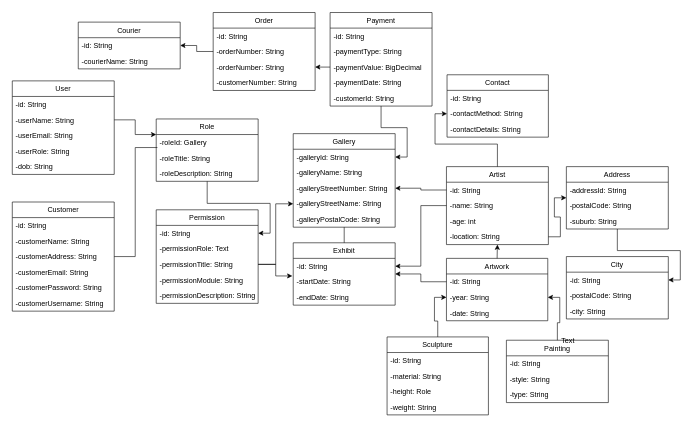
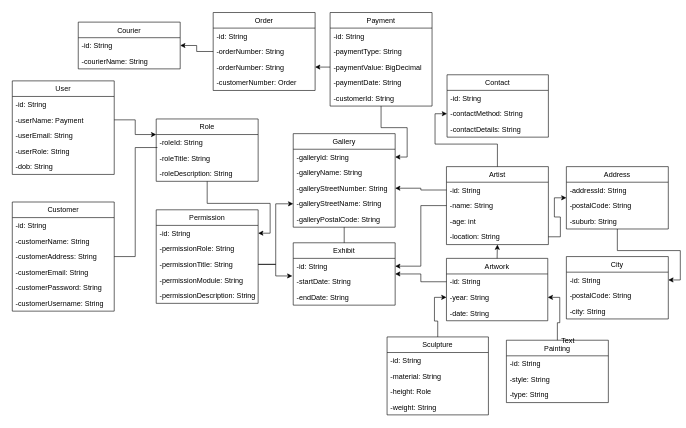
(260, 83) -> (259, 83)
(47, 120) -> (50, 120)
(187, 143) -> (186, 143)
(197, 249) -> (200, 249)
